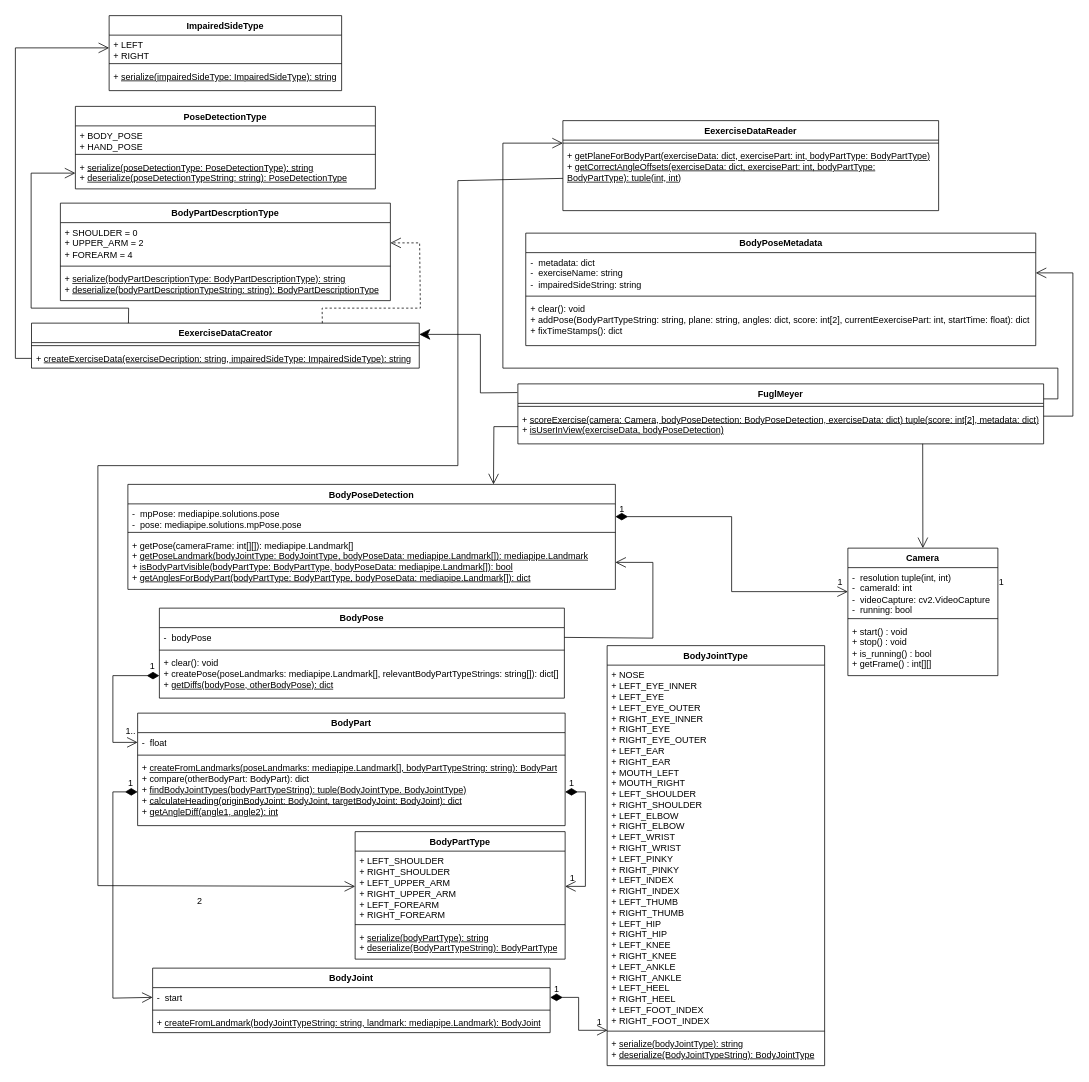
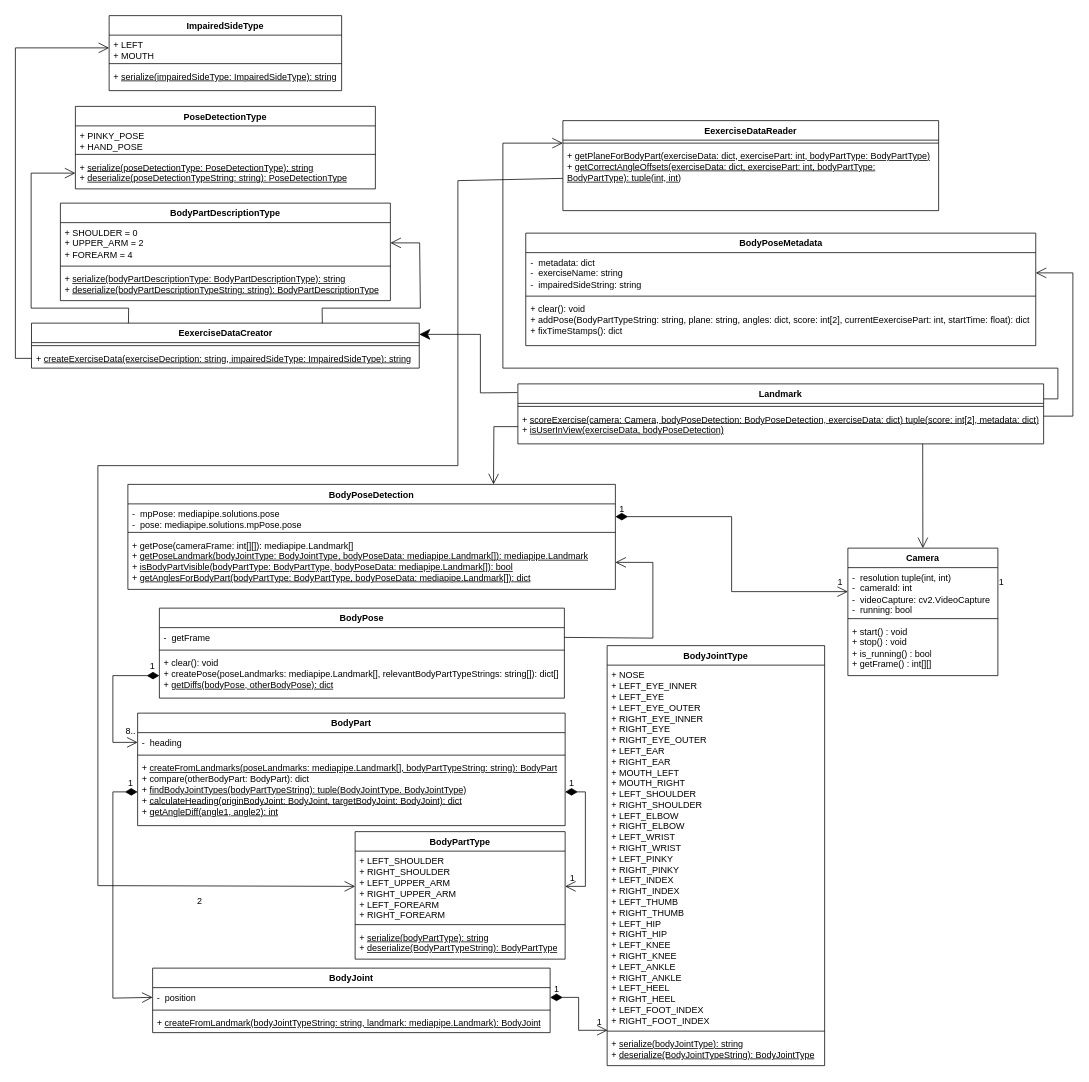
(130, 51) -> (130, 51)
(106, 142) -> (109, 142)
(225, 214) -> (225, 214)
(409, 308) -> (409, 308)
(781, 394) -> (781, 394)
(190, 638) -> (190, 638)
(131, 731) -> (131, 731)
(160, 743) -> (165, 743)
(176, 998) -> (181, 998)
